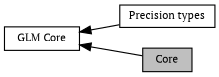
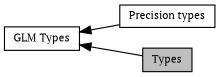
(42, 39) -> (42, 39)
(167, 60) -> (167, 60)
